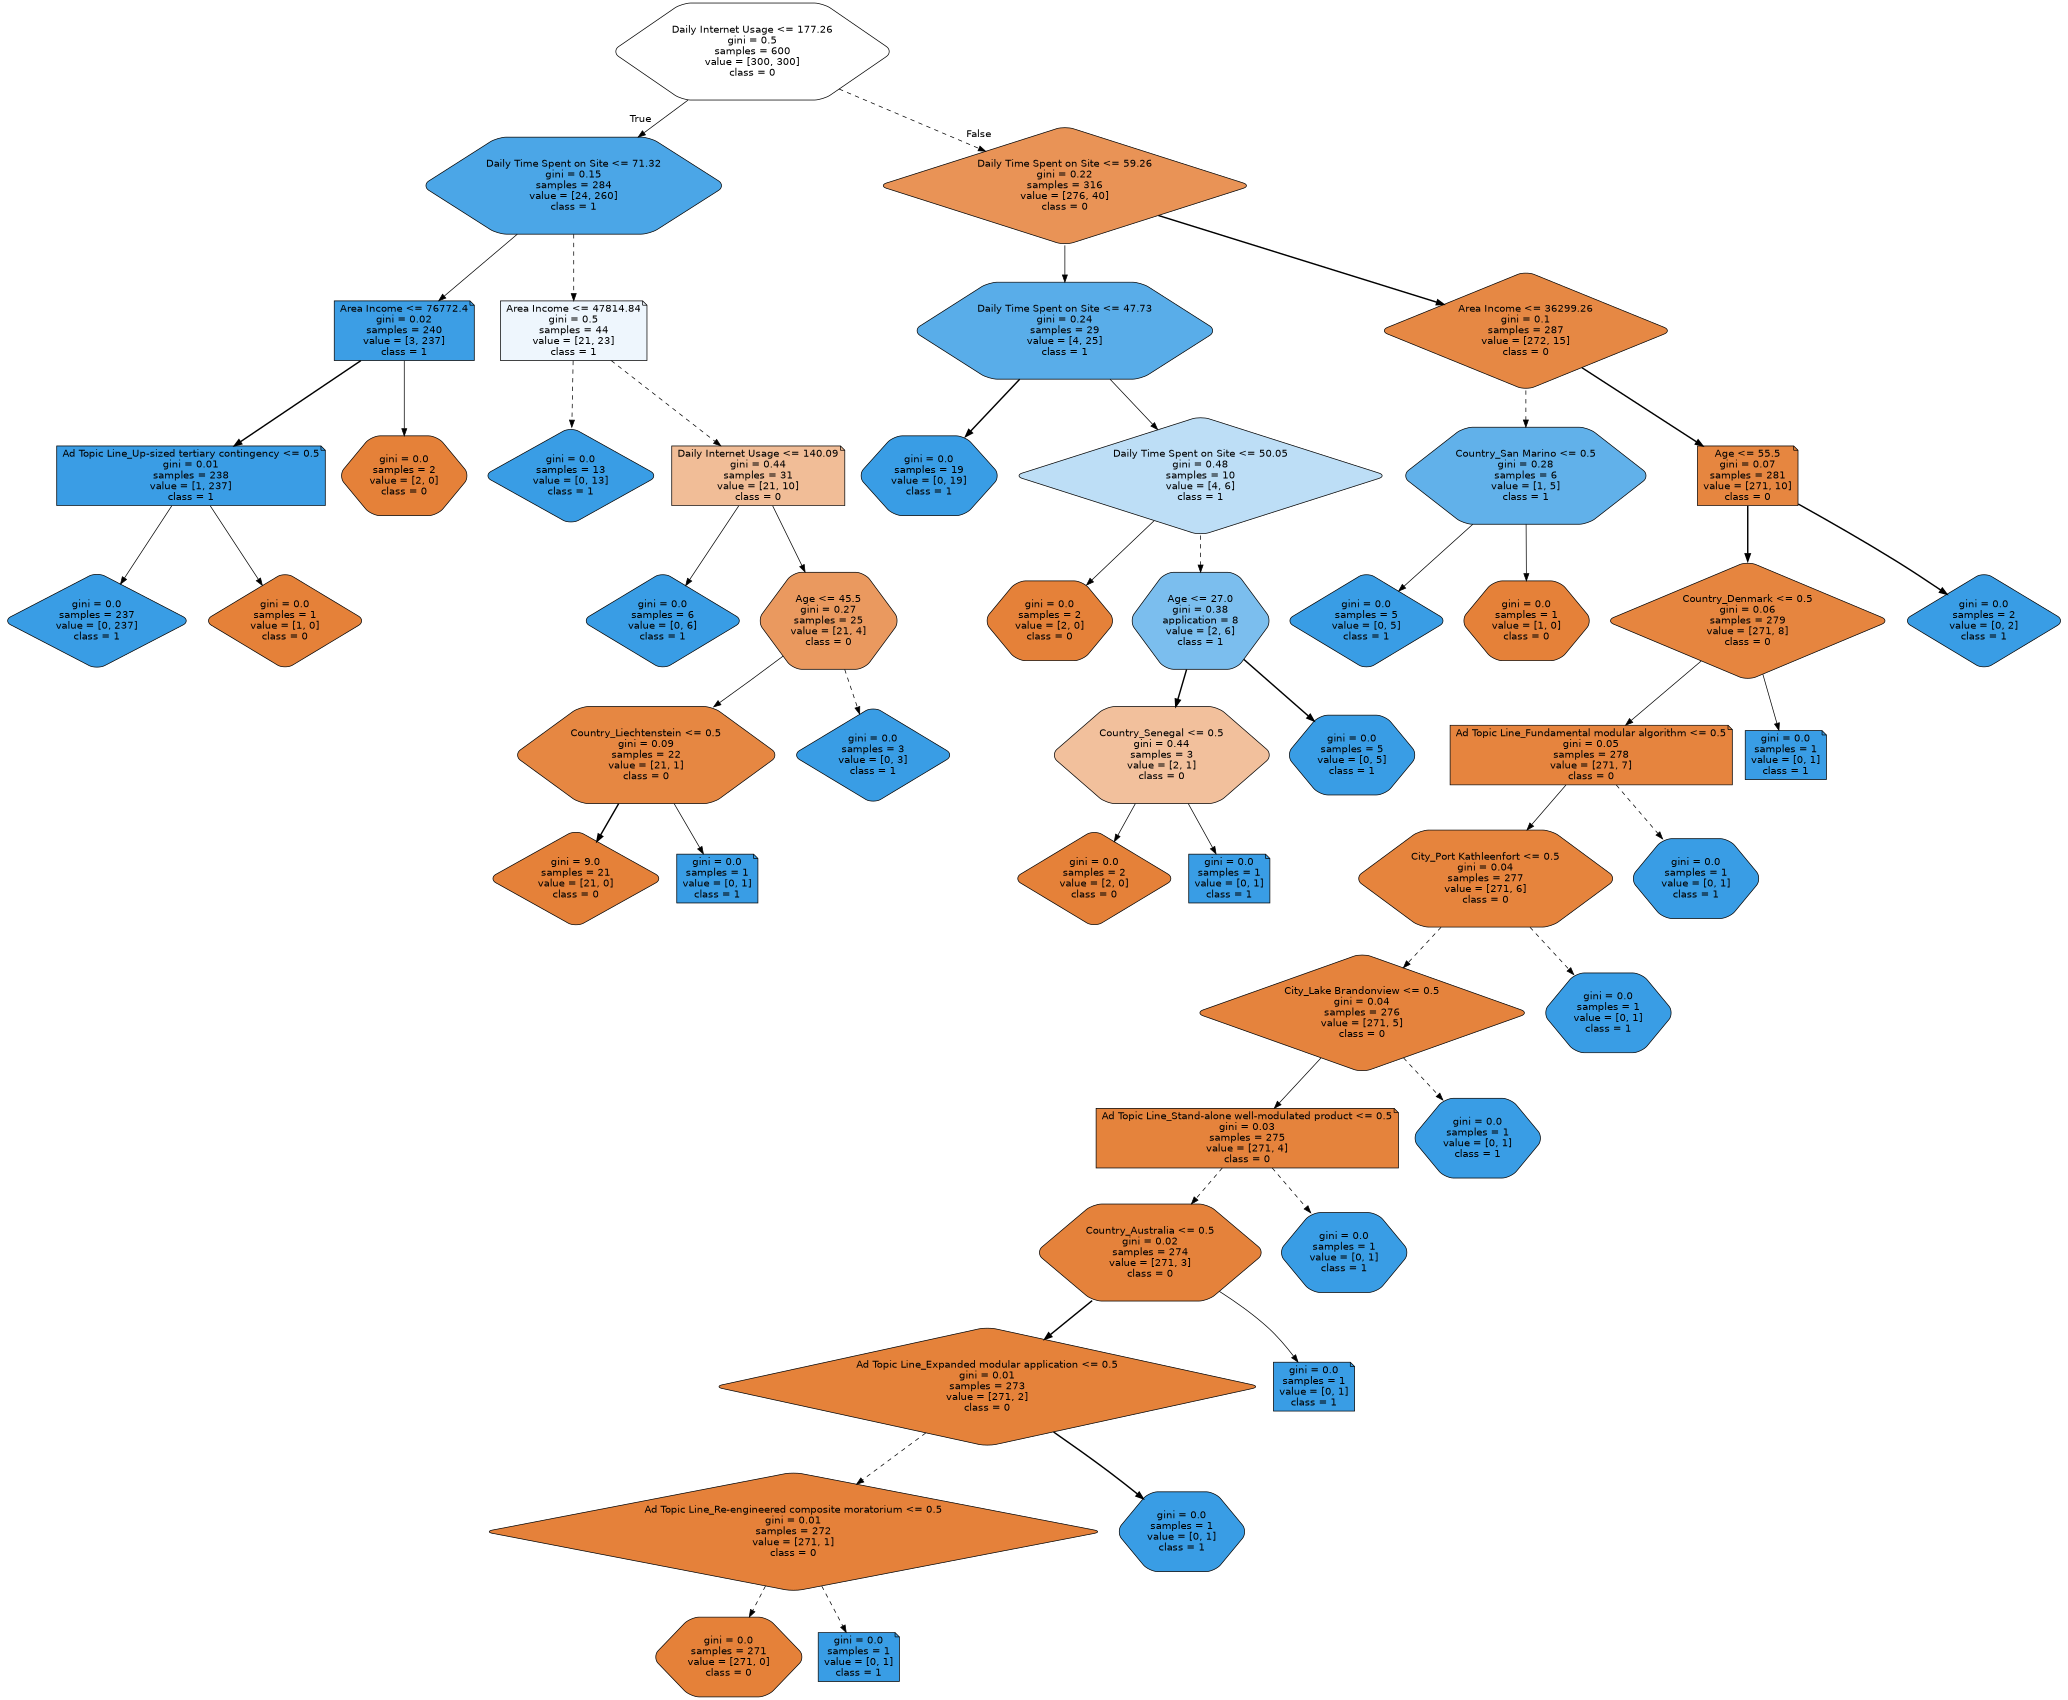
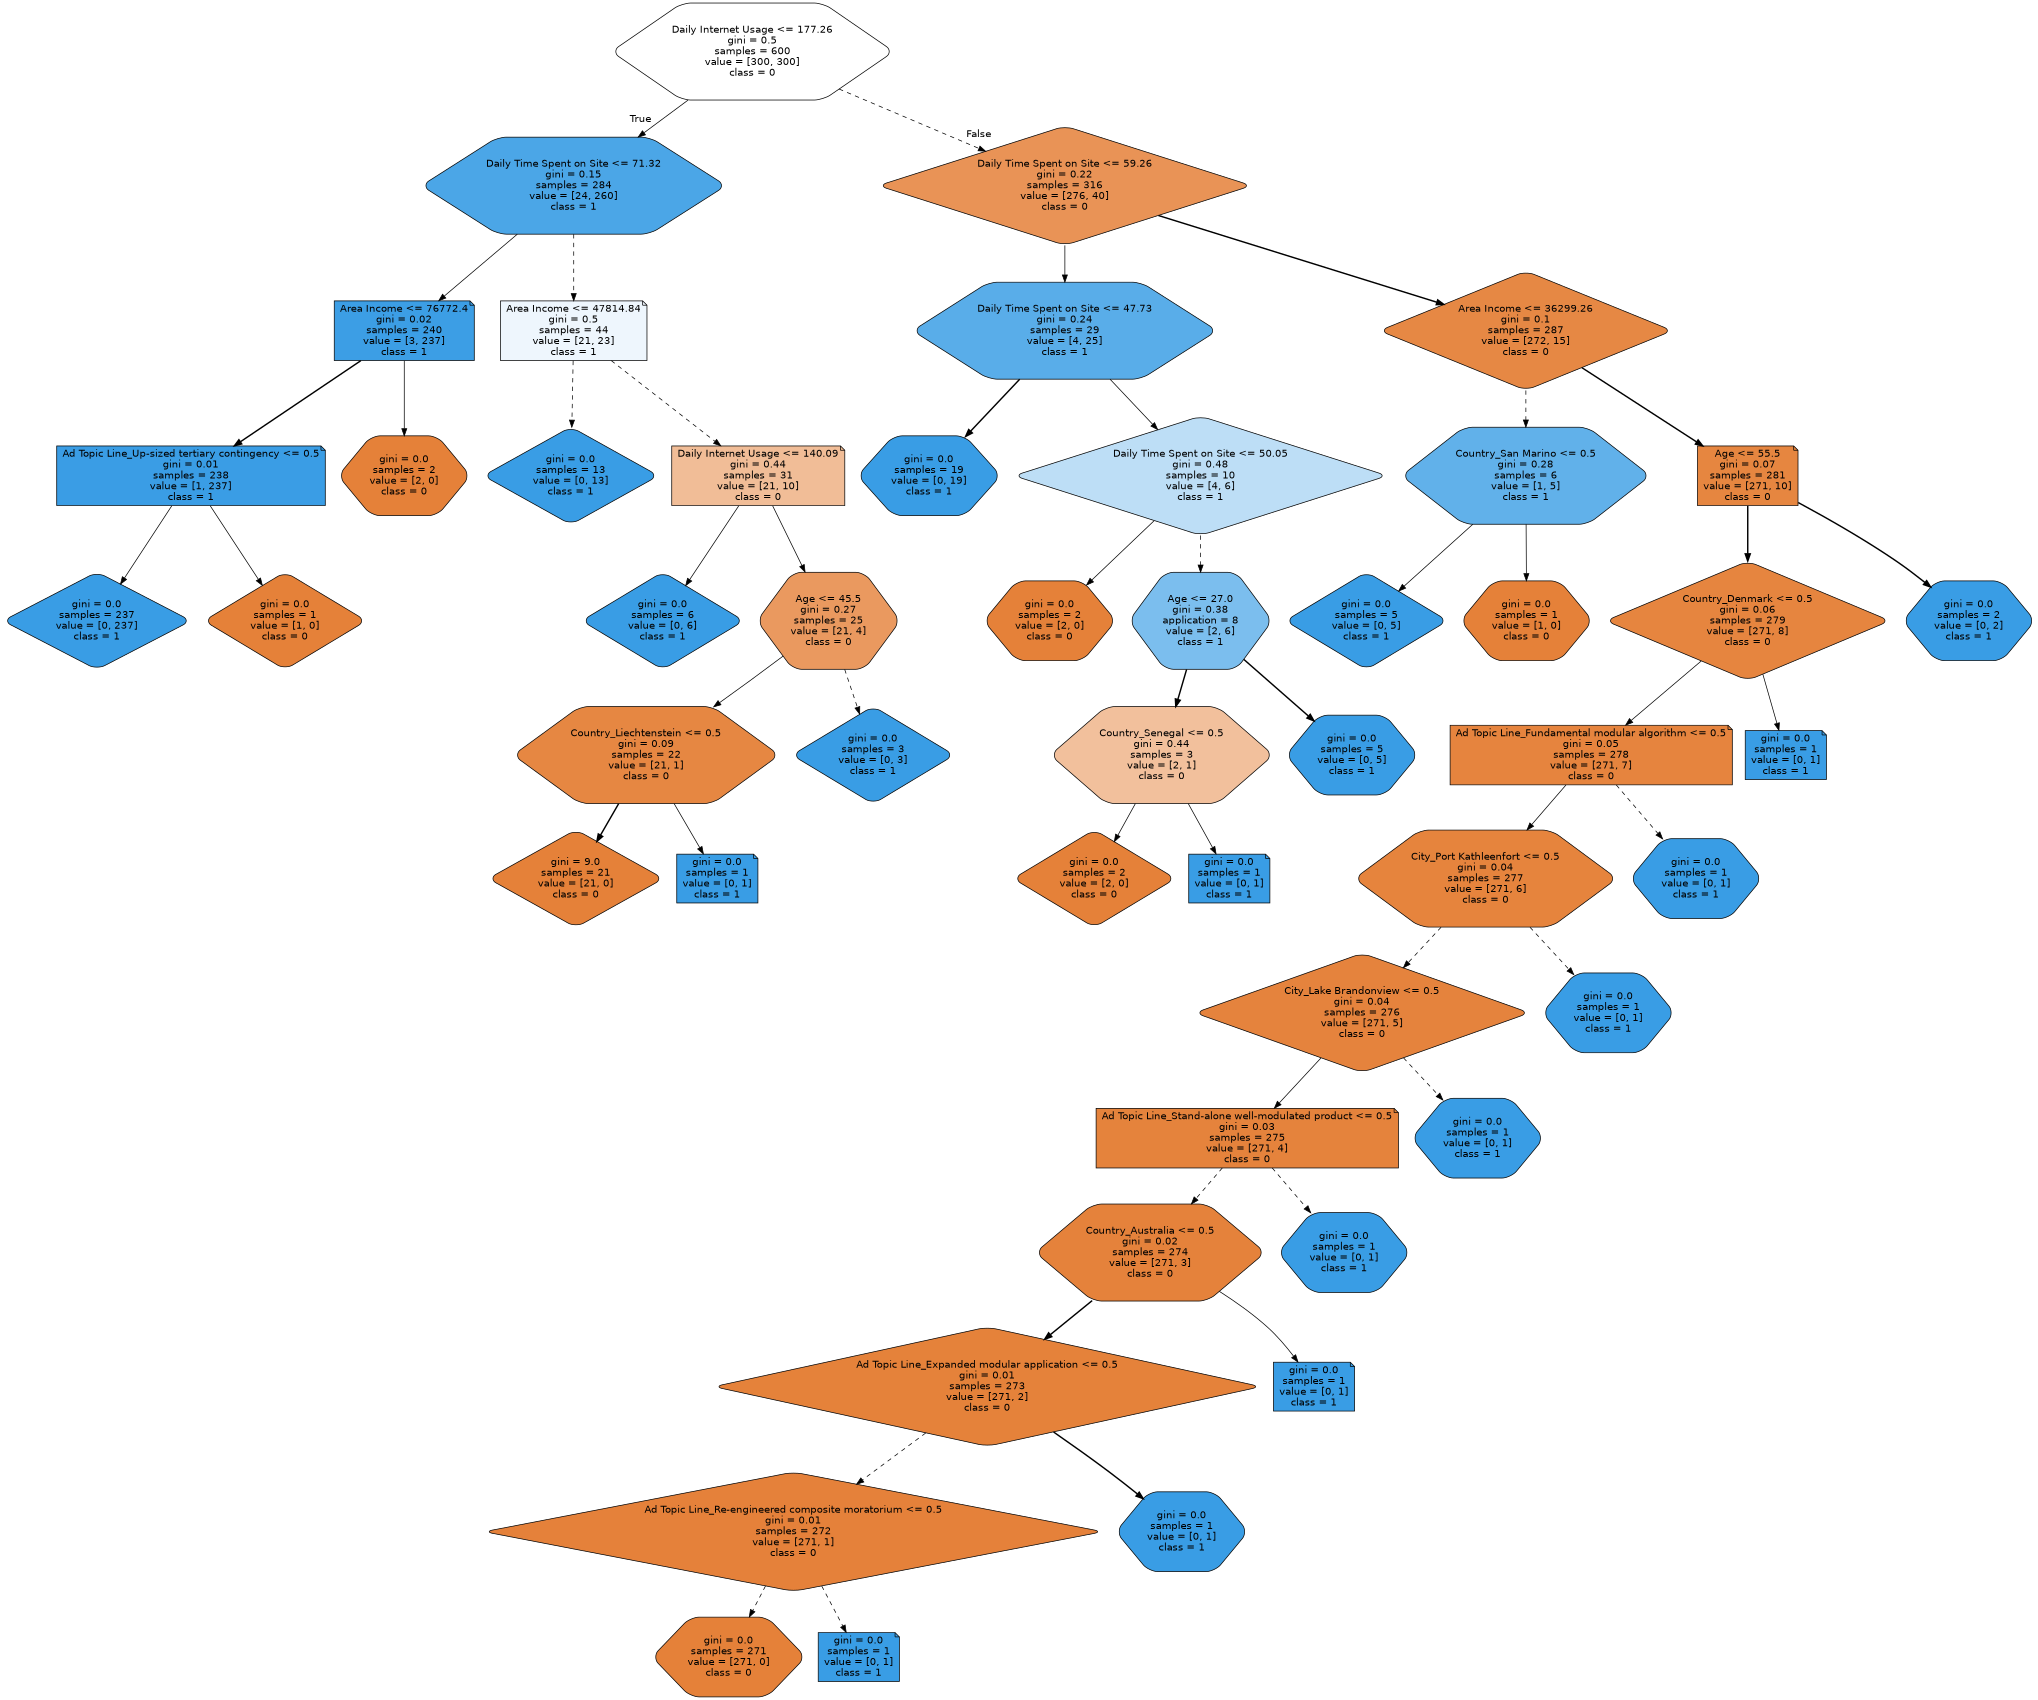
(1984, 621) -> (1969, 621)
